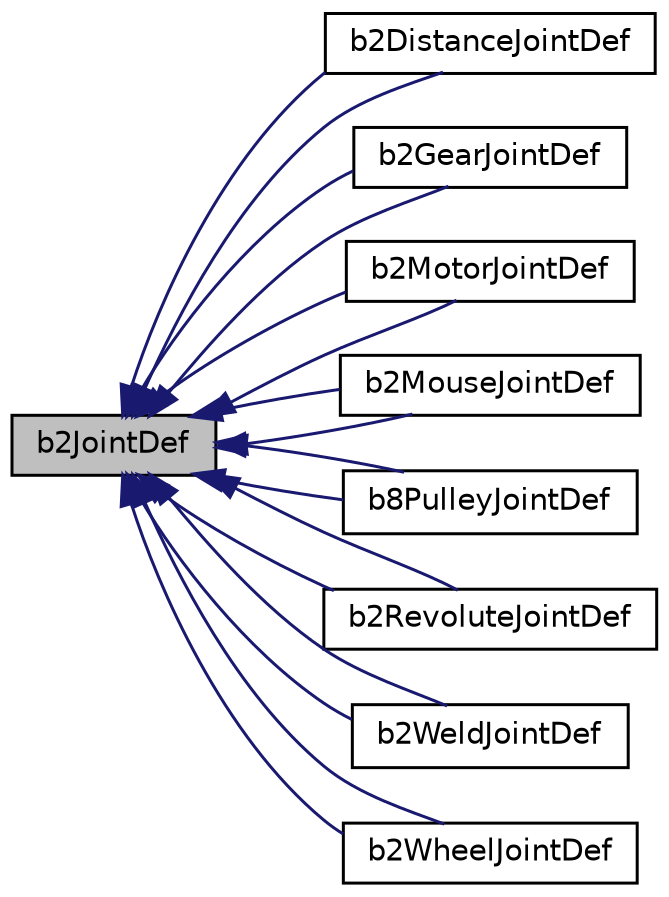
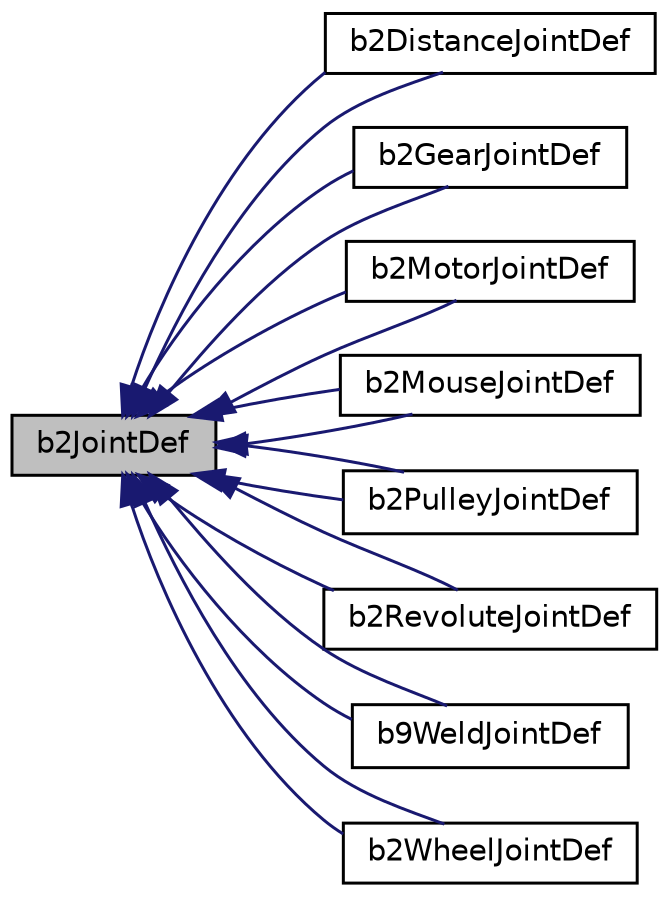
(490, 502) -> (490, 502)
(490, 736) -> (490, 736)
